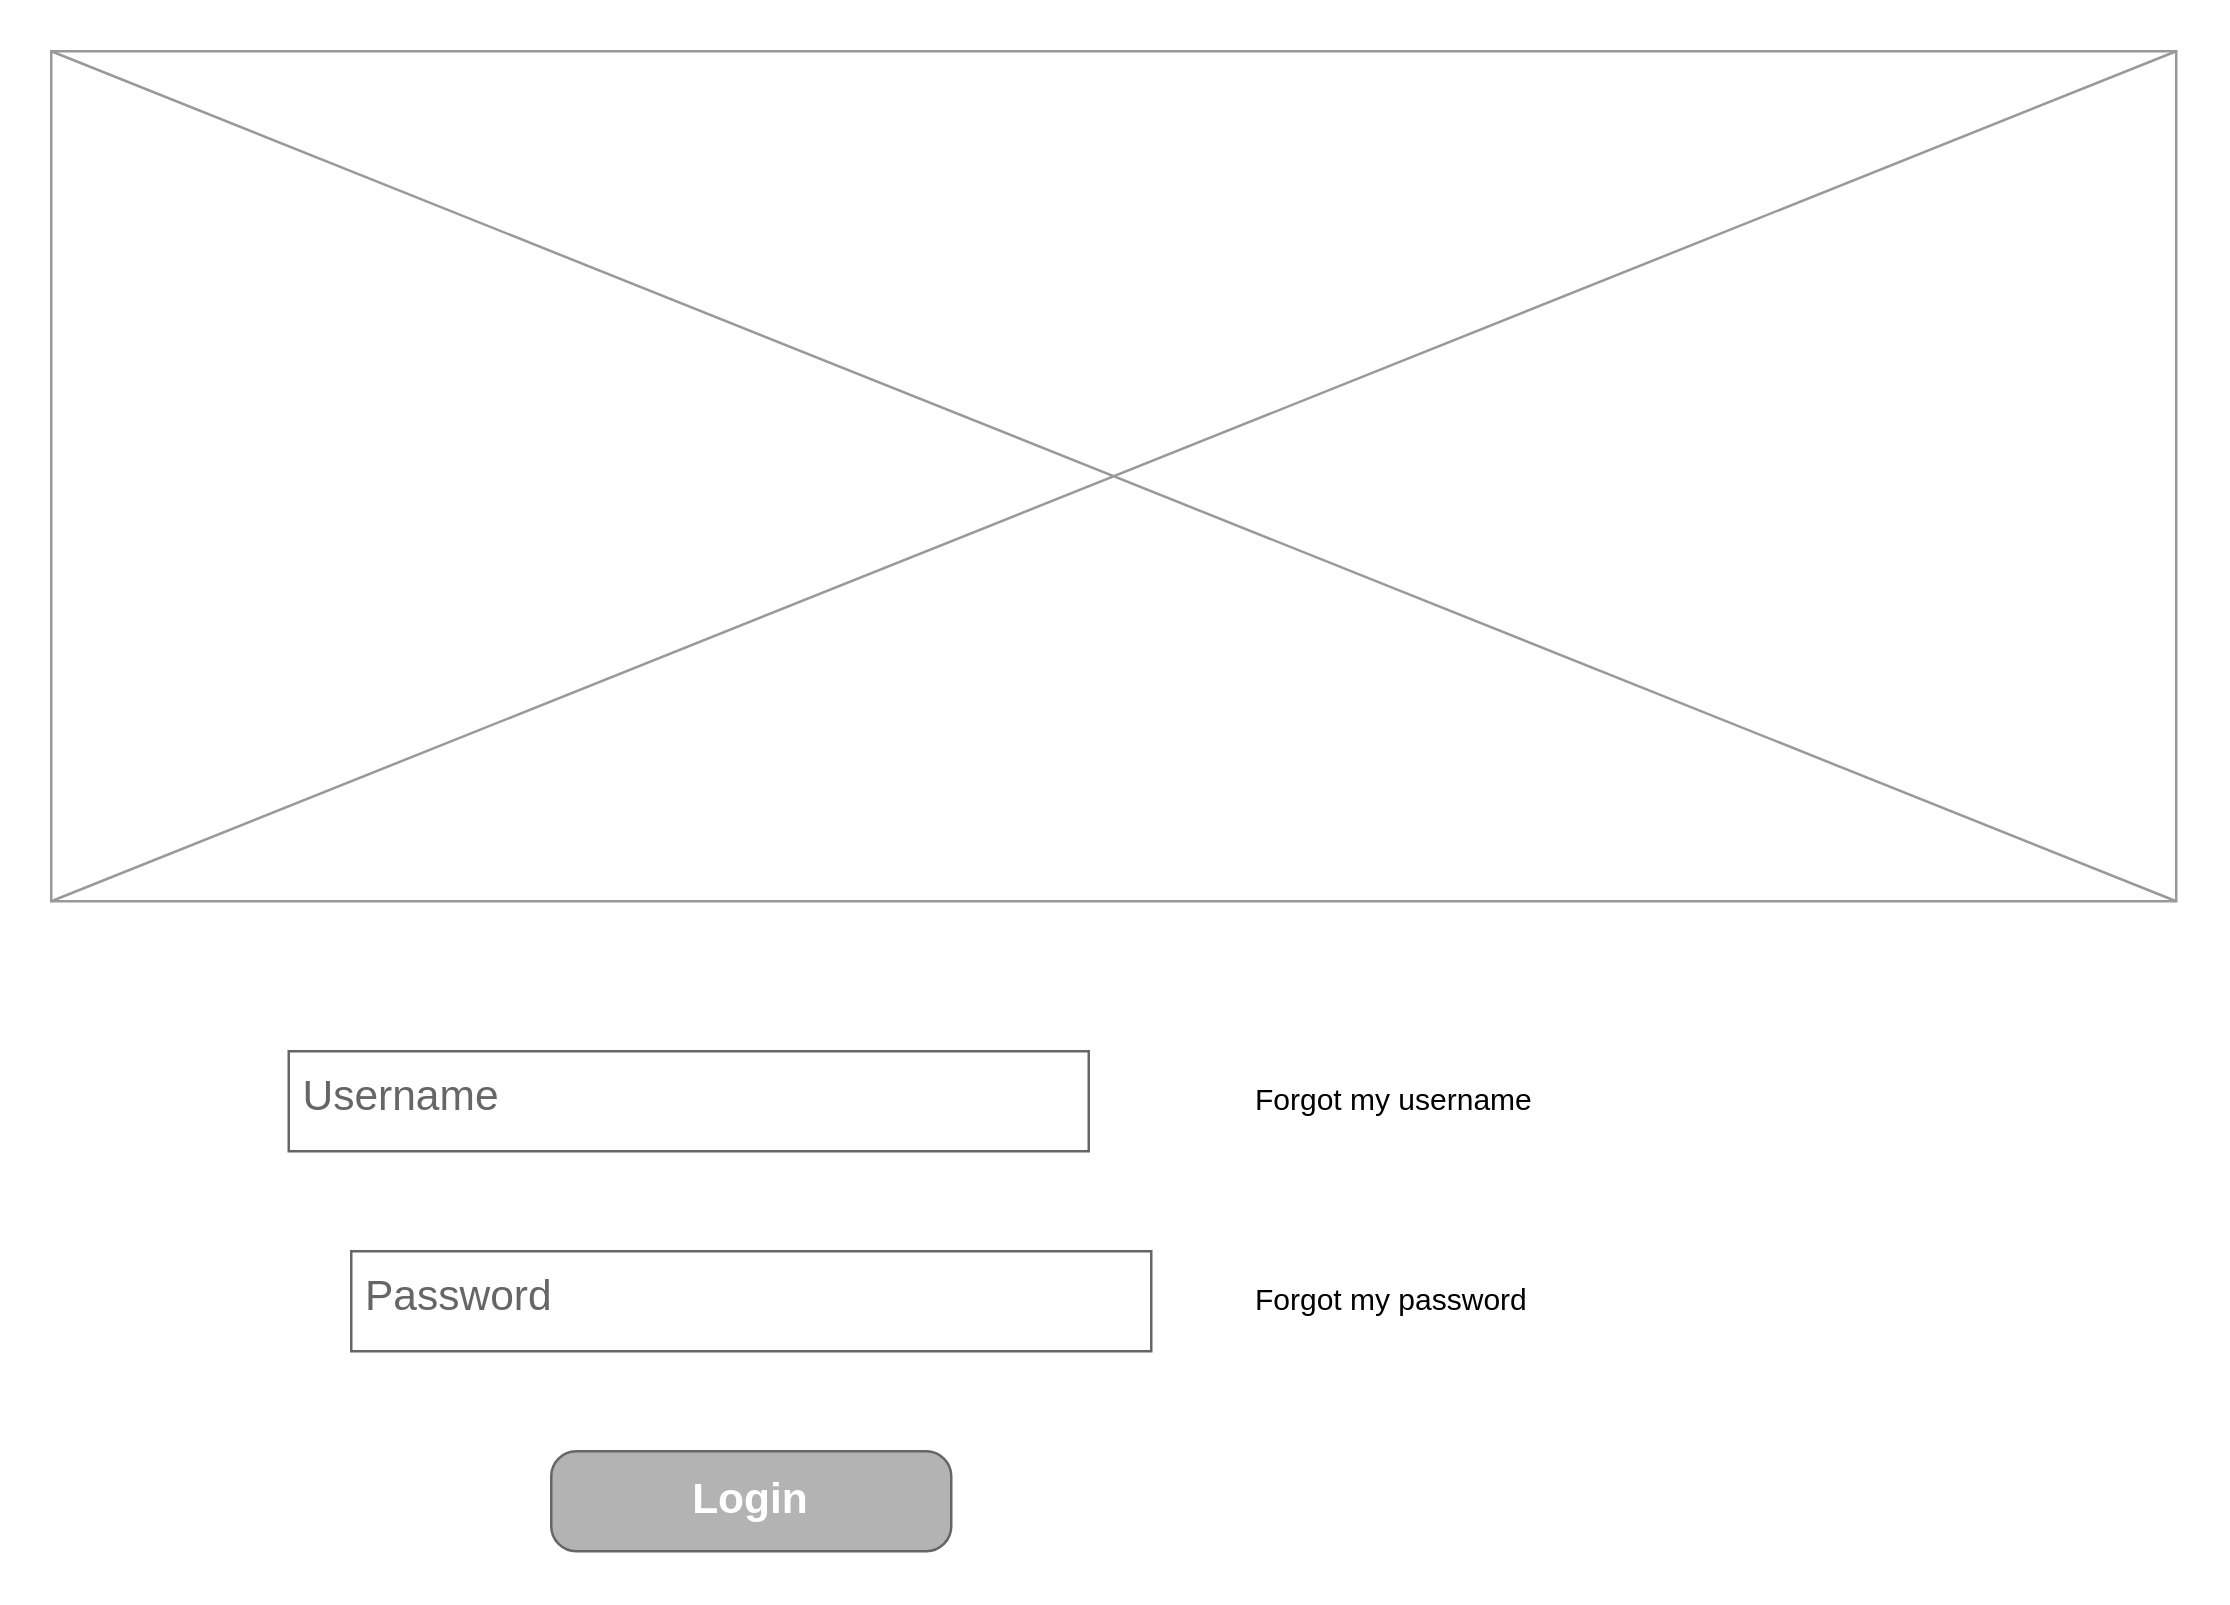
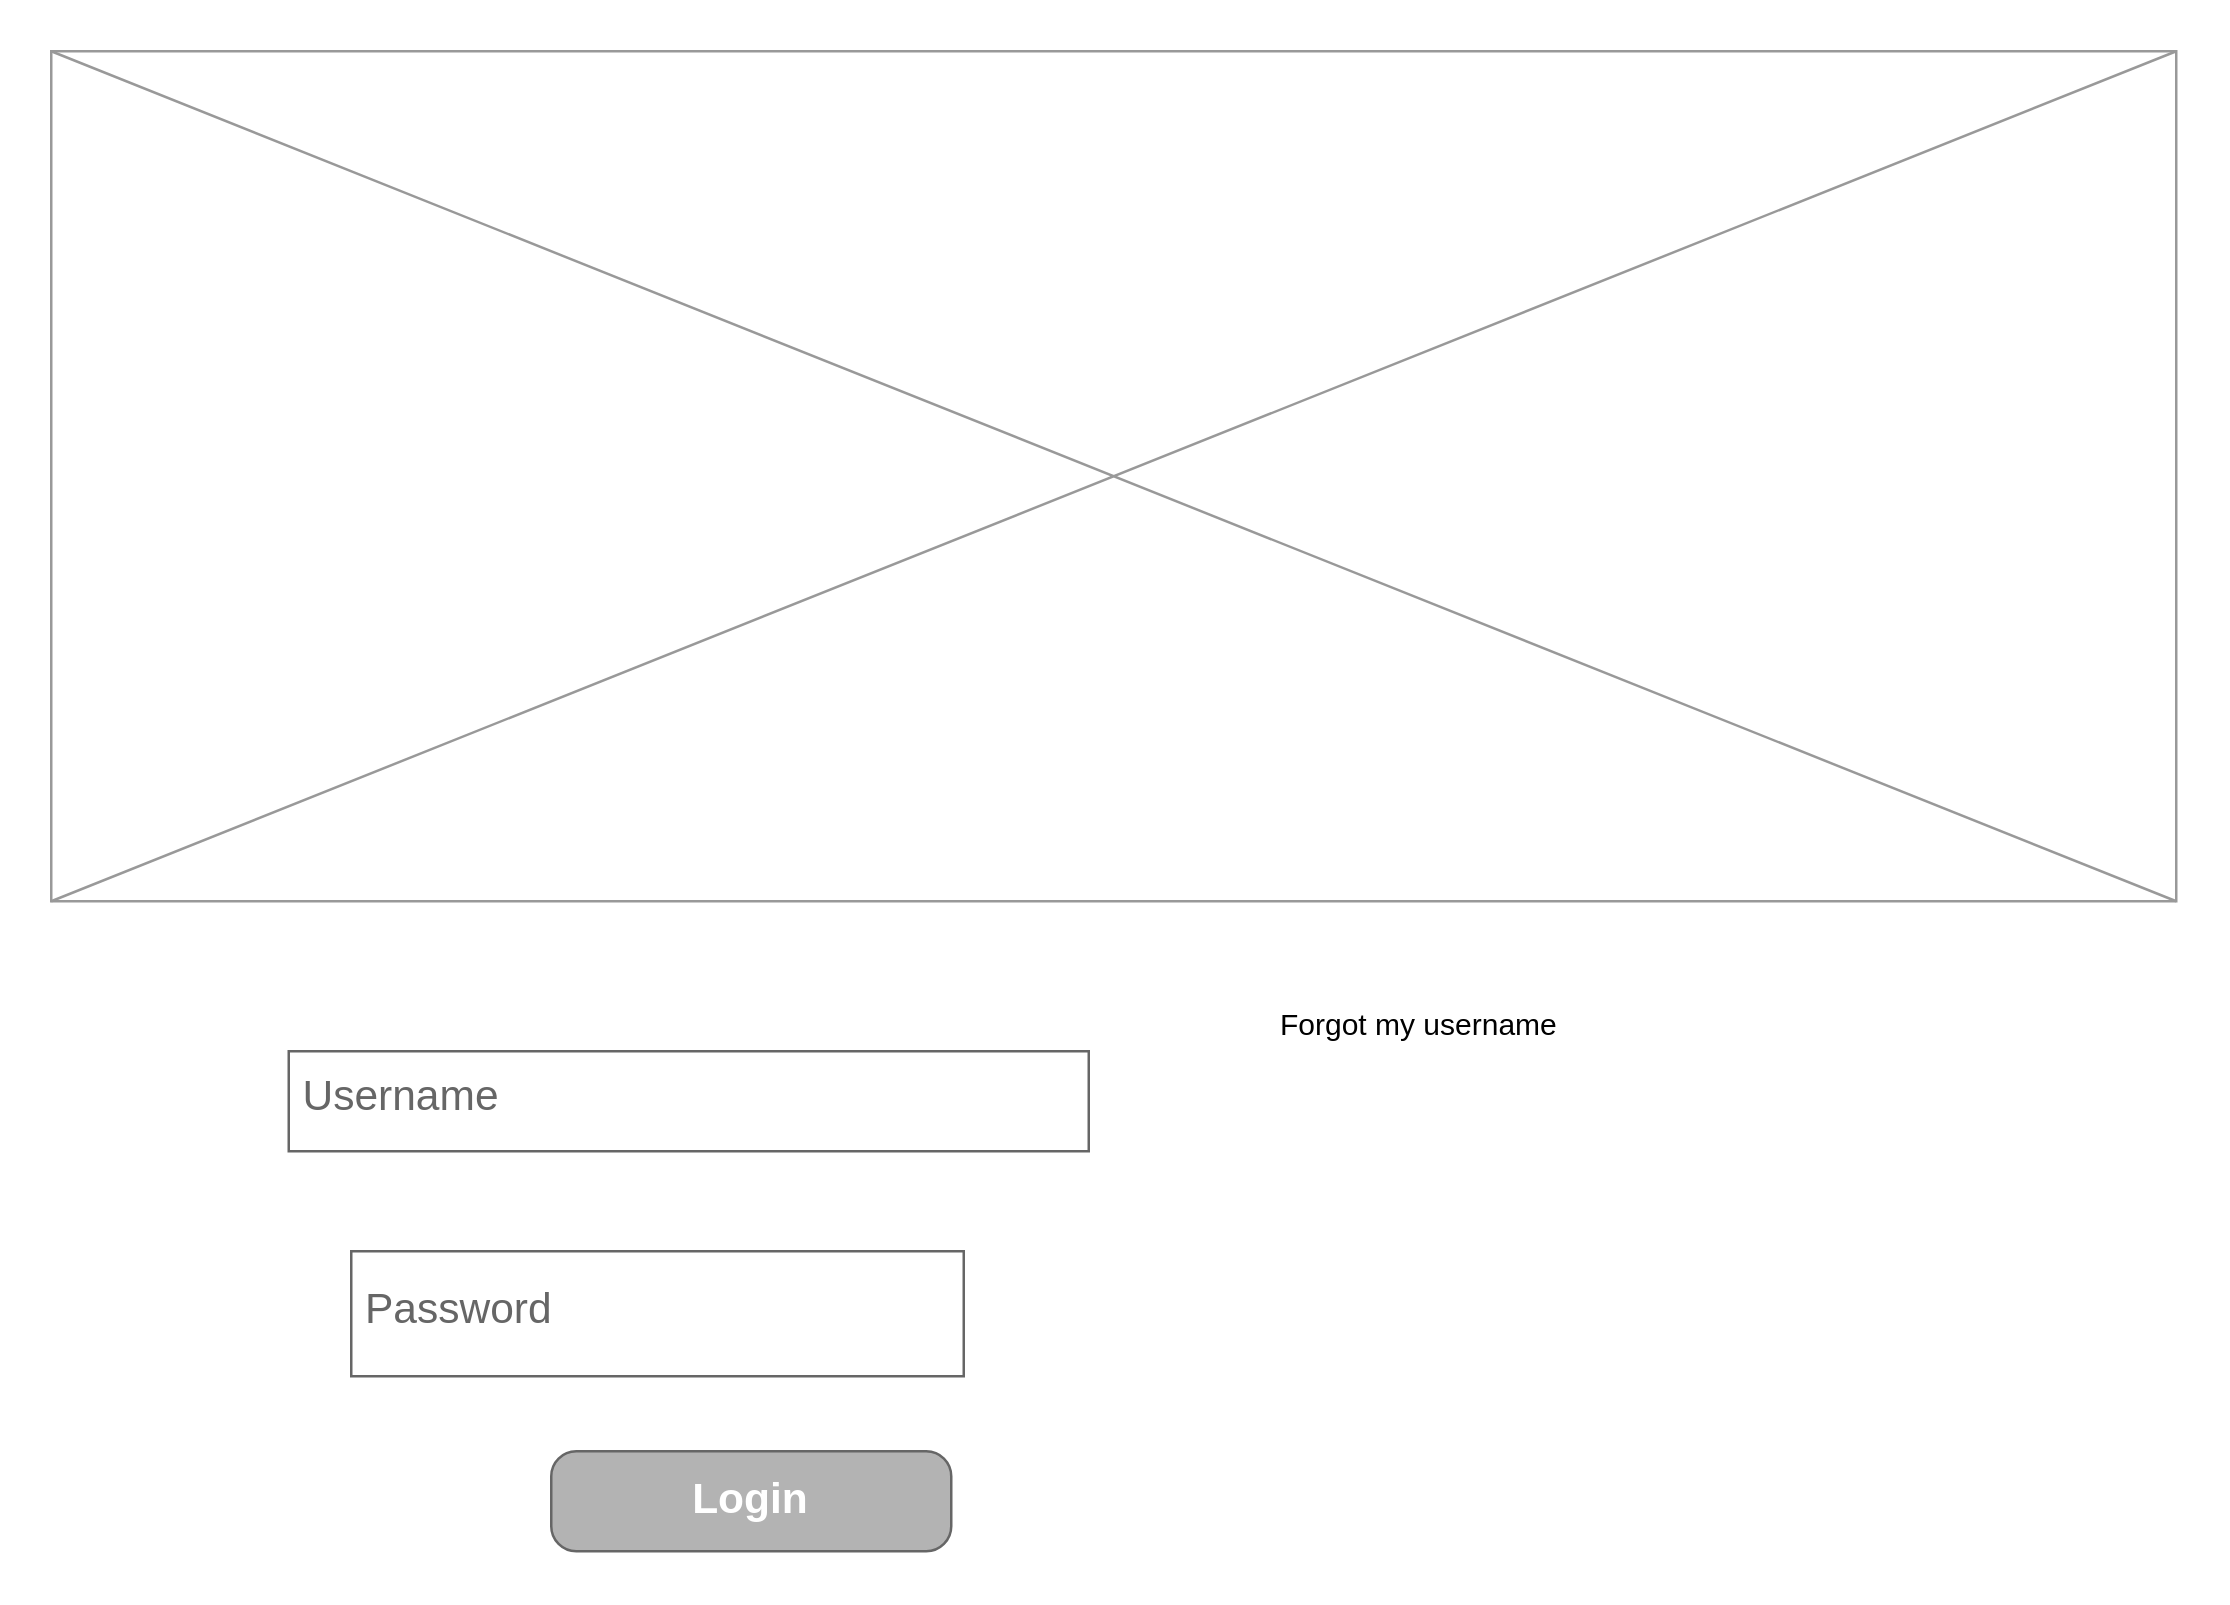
(1501, 1101) -> (1526, 1026)
(751, 1301) -> (658, 1314)
(1501, 1301) -> none
